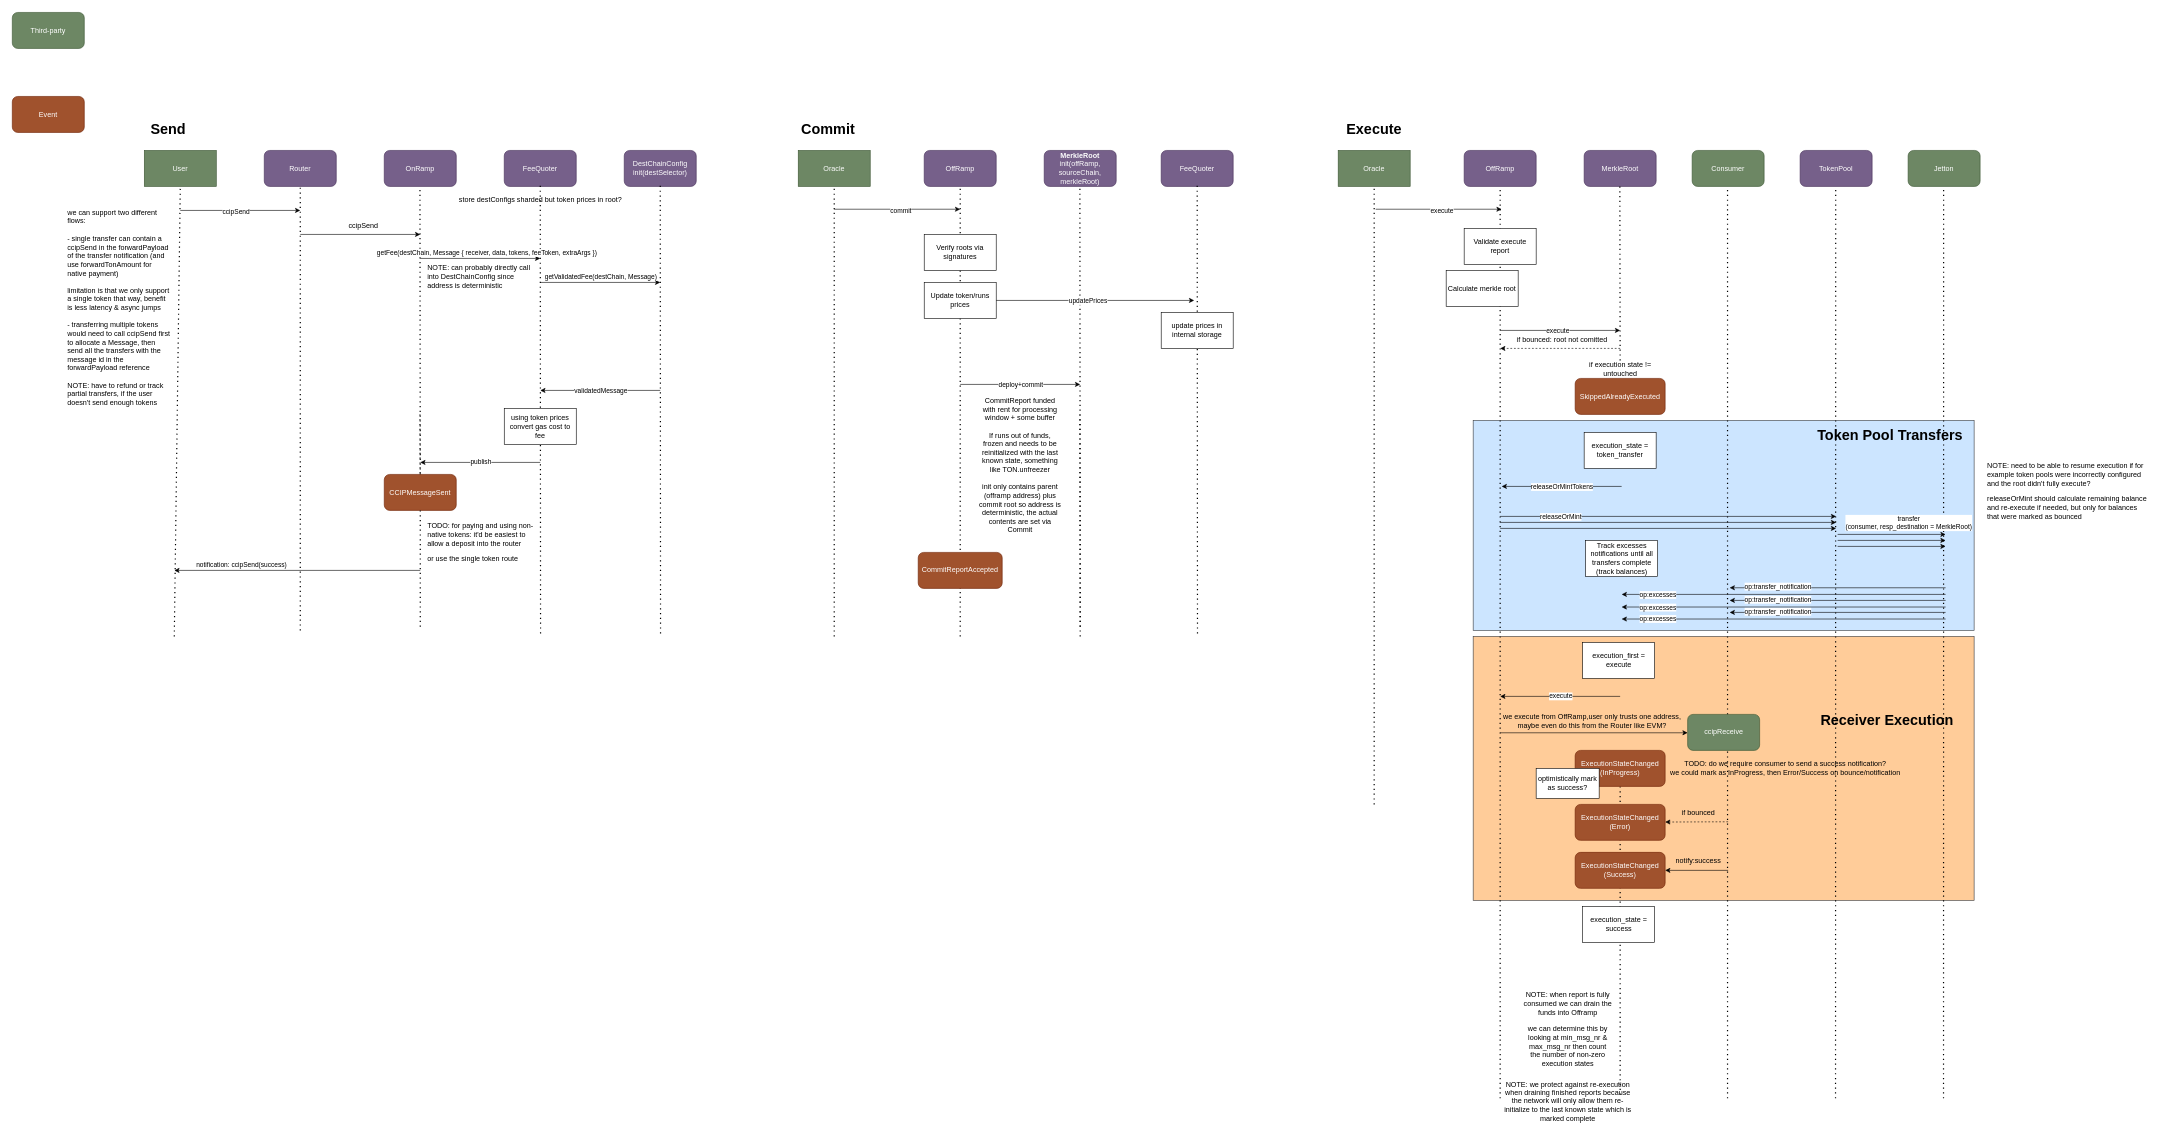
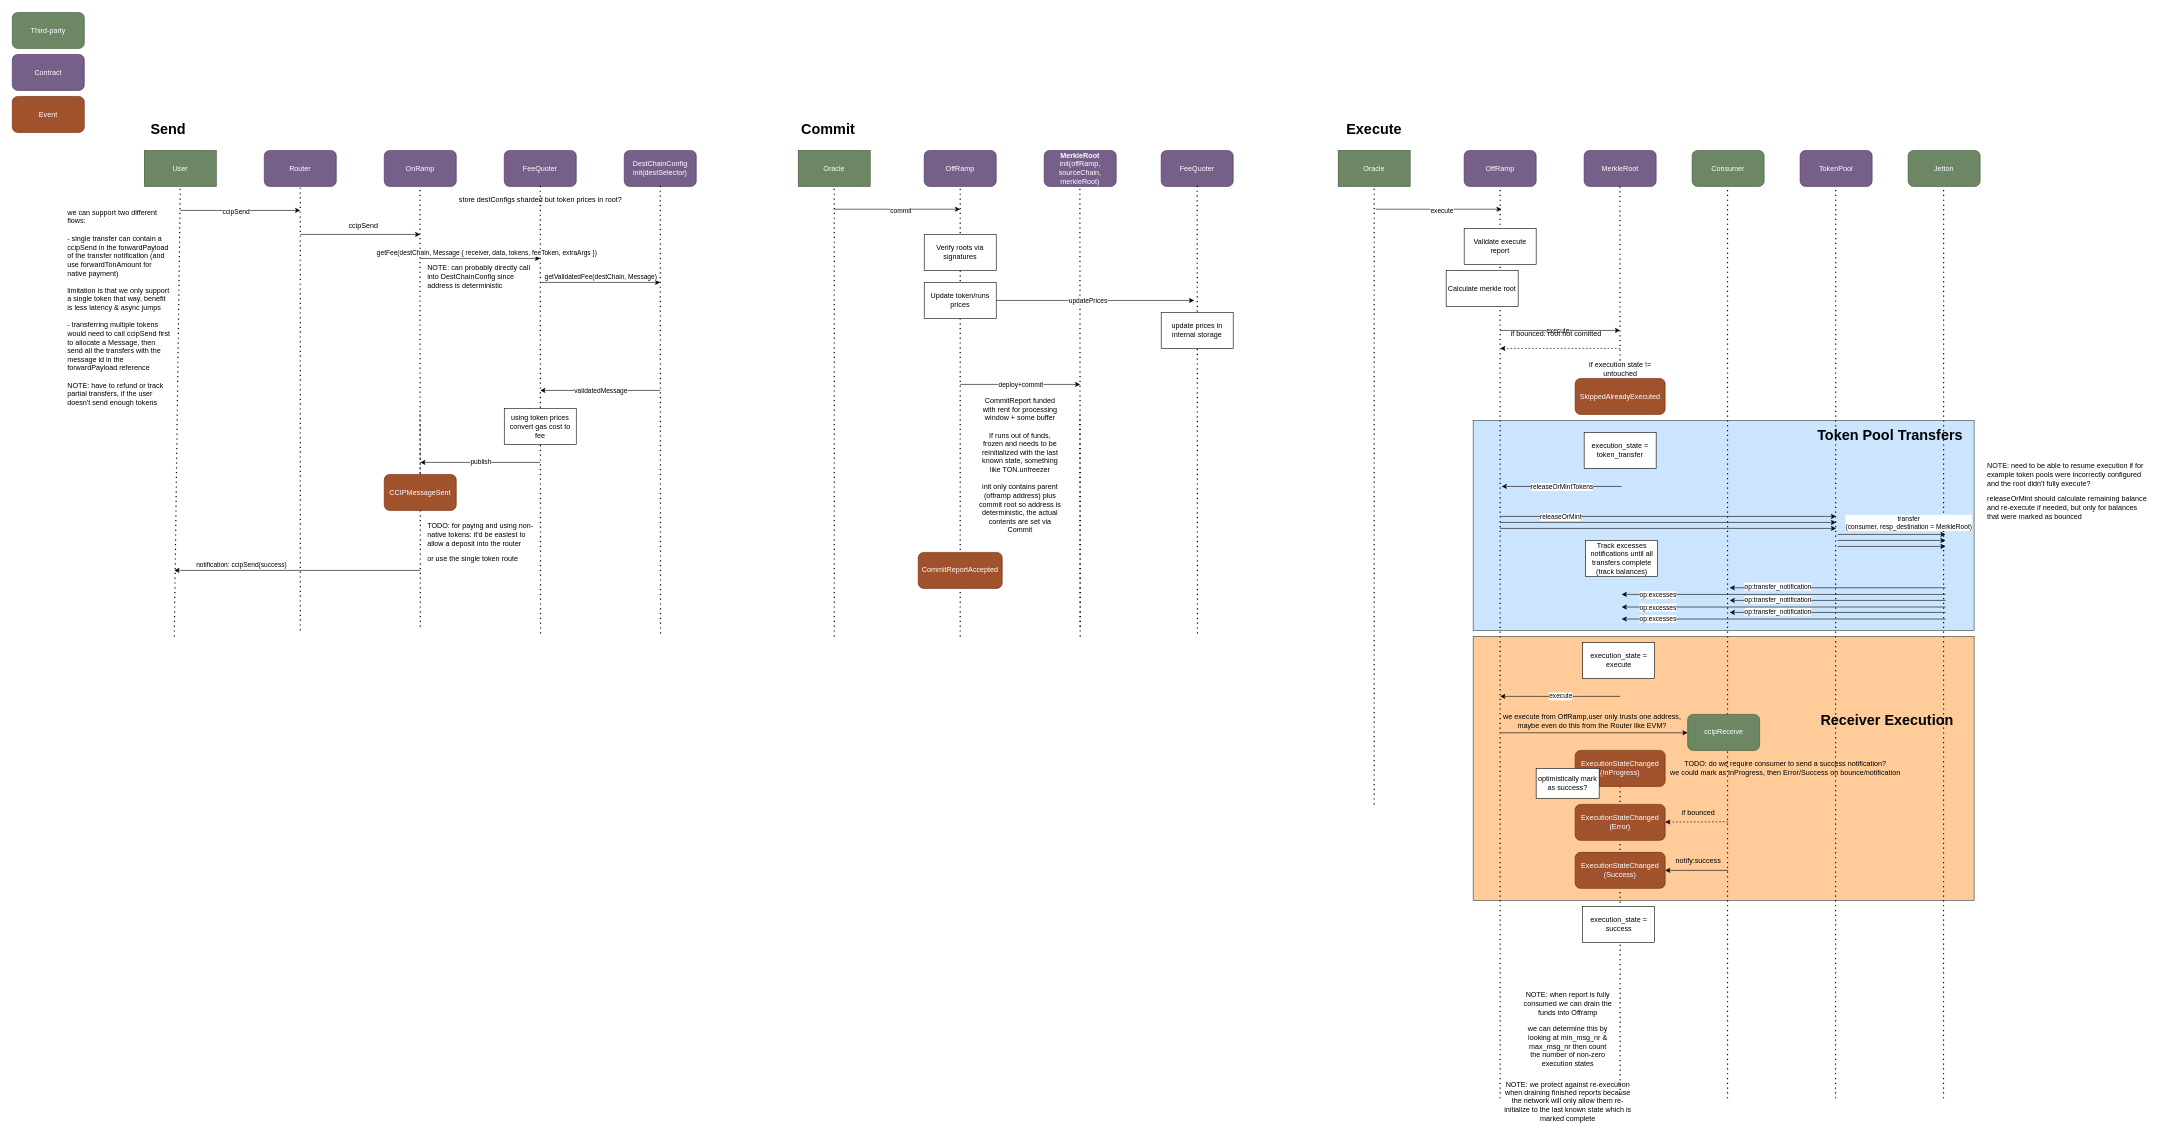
none -> (48, 72)
(1562, 339) -> (1556, 333)
(1619, 660) -> (1619, 660)
